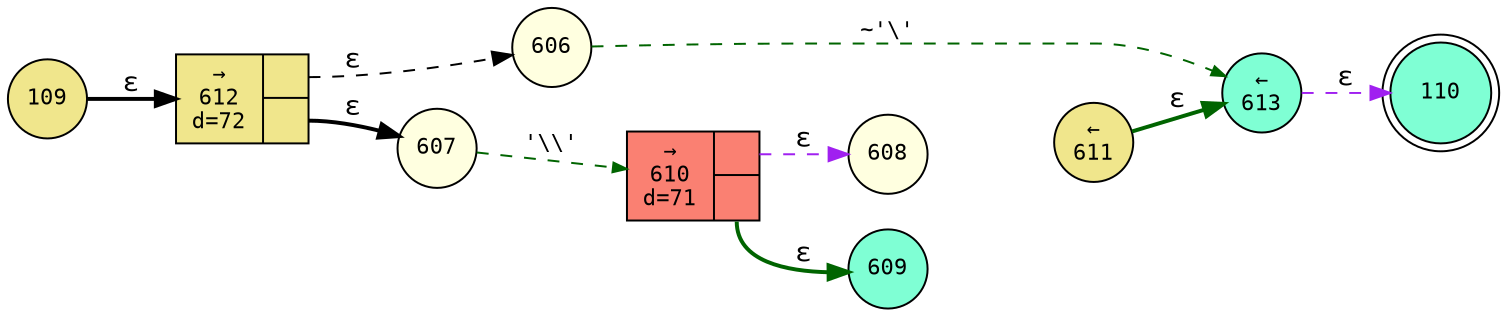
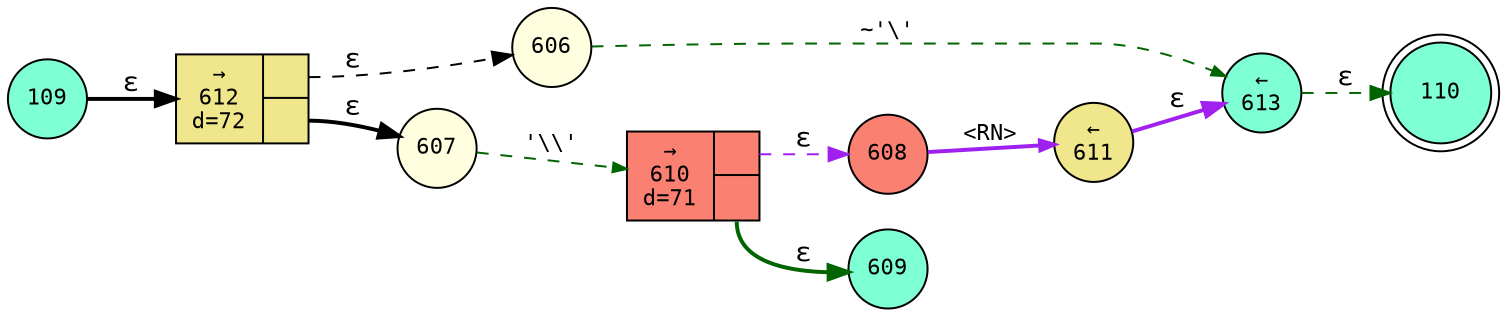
(1336, 93) -> (1336, 93)
(47, 99) -> (47, 99)
(1168, 121) -> (1168, 121)
none -> (984, 149)
(888, 154) -> (888, 154)
